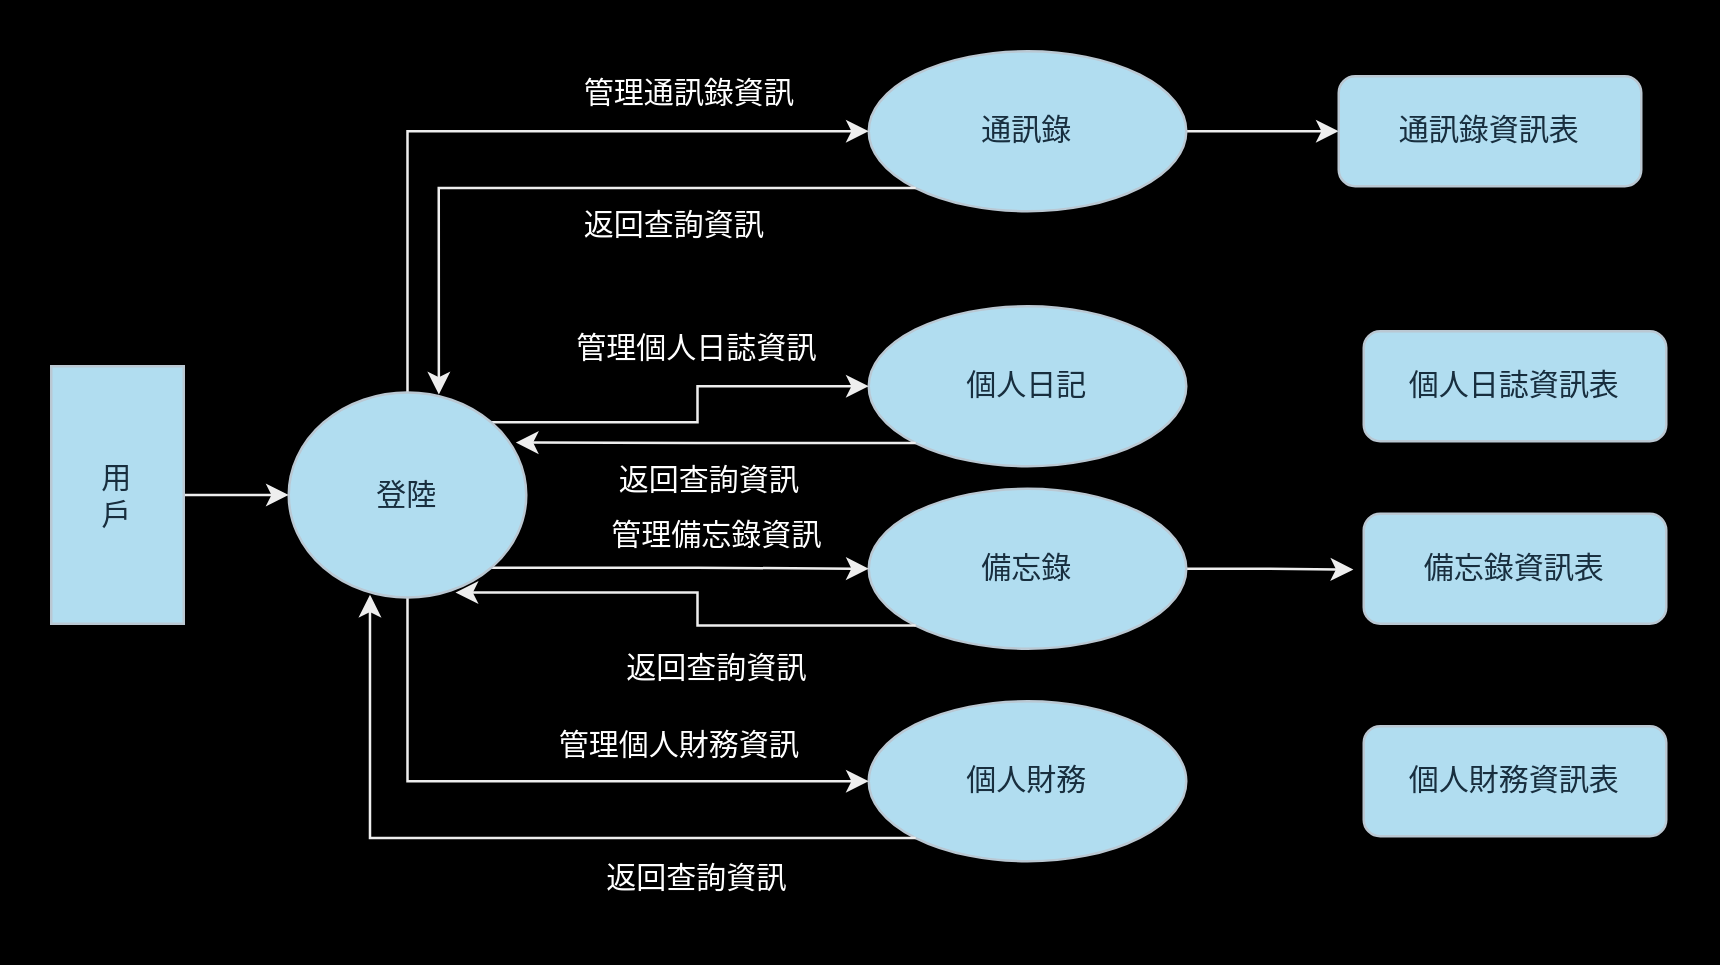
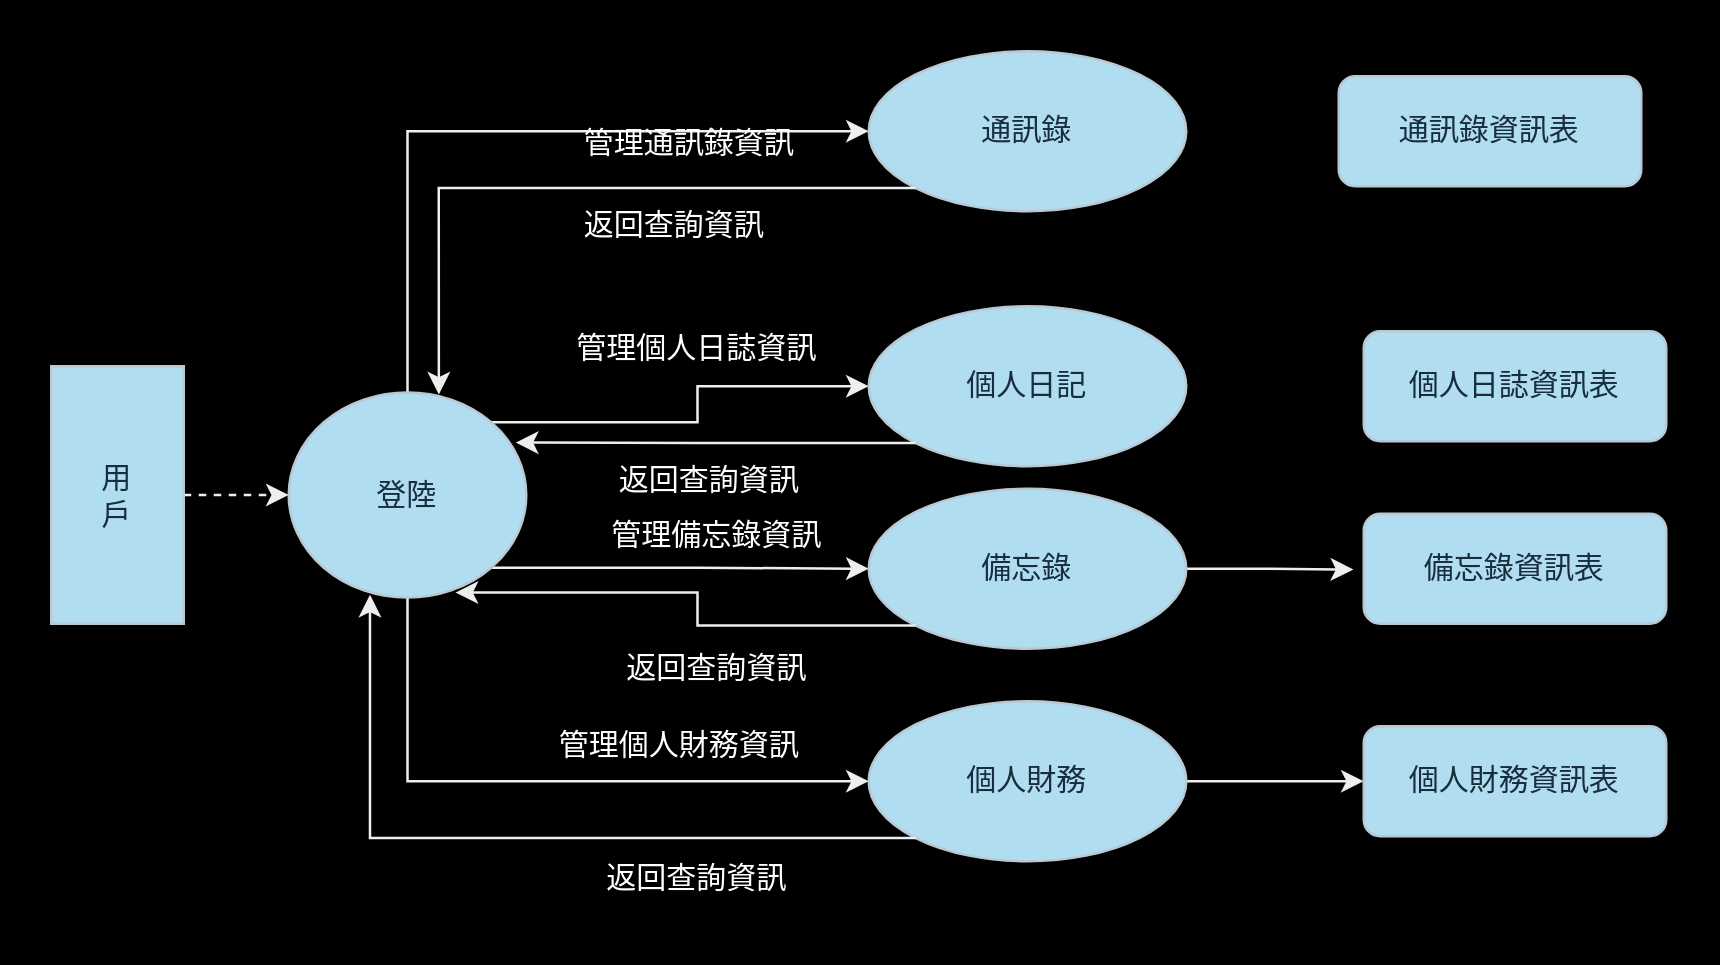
(689, 94) -> (689, 144)
(1255, 131) -> none
(230, 495) -> (230, 495)
none -> (1267, 781)
